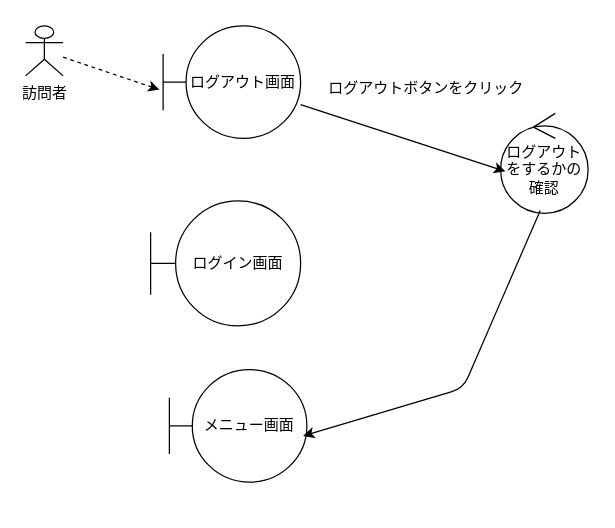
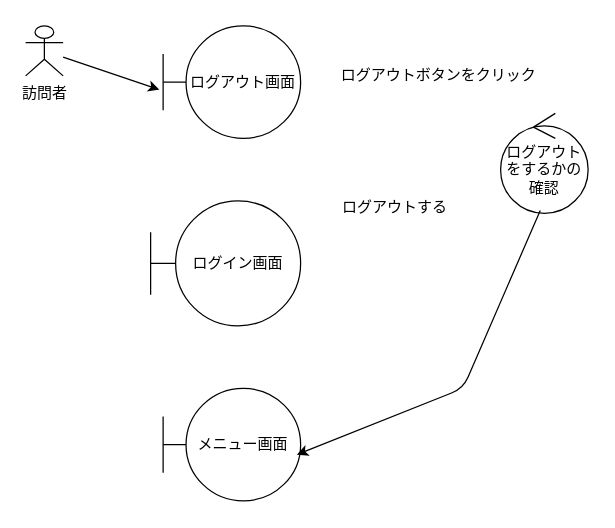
(107, 72) -> (107, 72)
(426, 88) -> (438, 76)
(399, 136) -> none
none -> (394, 207)
(238, 426) -> (232, 444)
